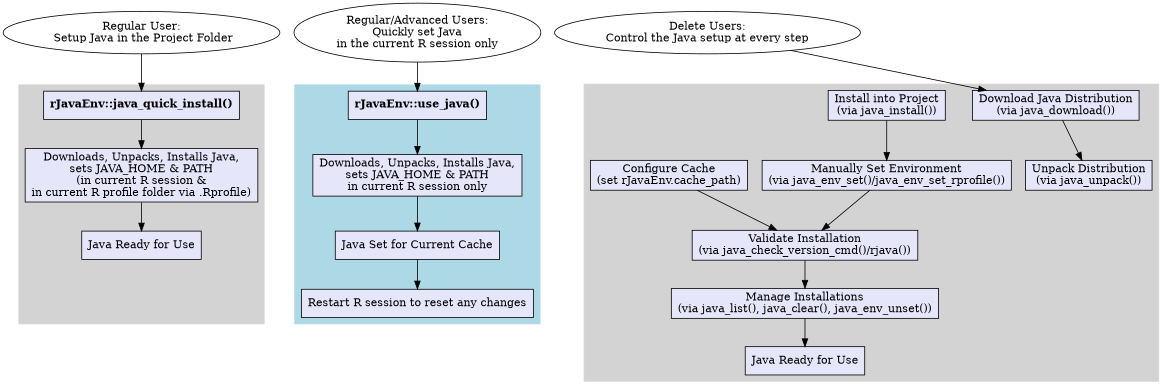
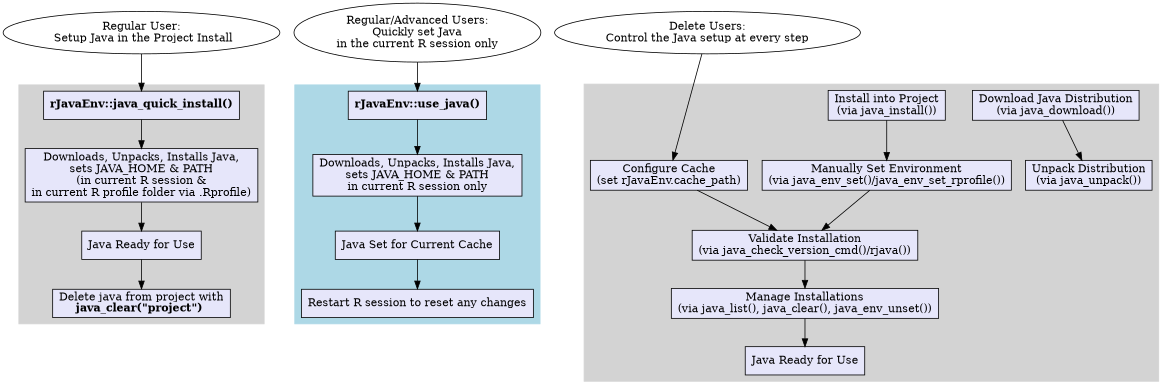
(142, 33) -> (142, 33)
(885, 70) -> (688, 103)
none -> (142, 303)
